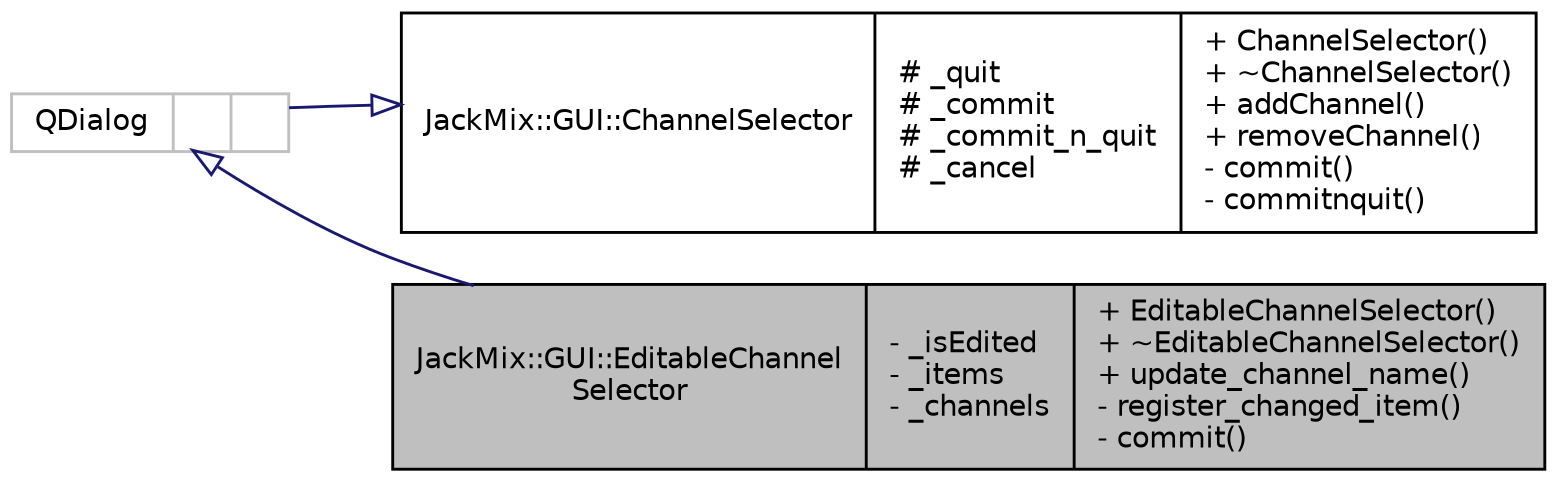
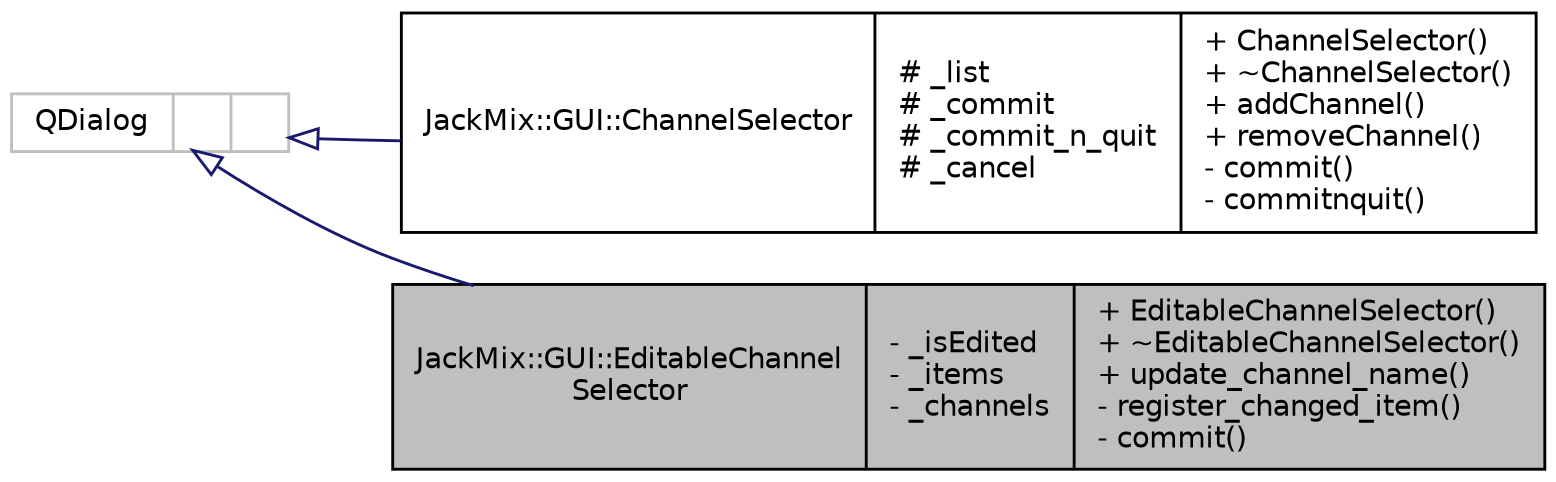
(950, 74) -> (944, 74)
(331, 106) -> (360, 140)
